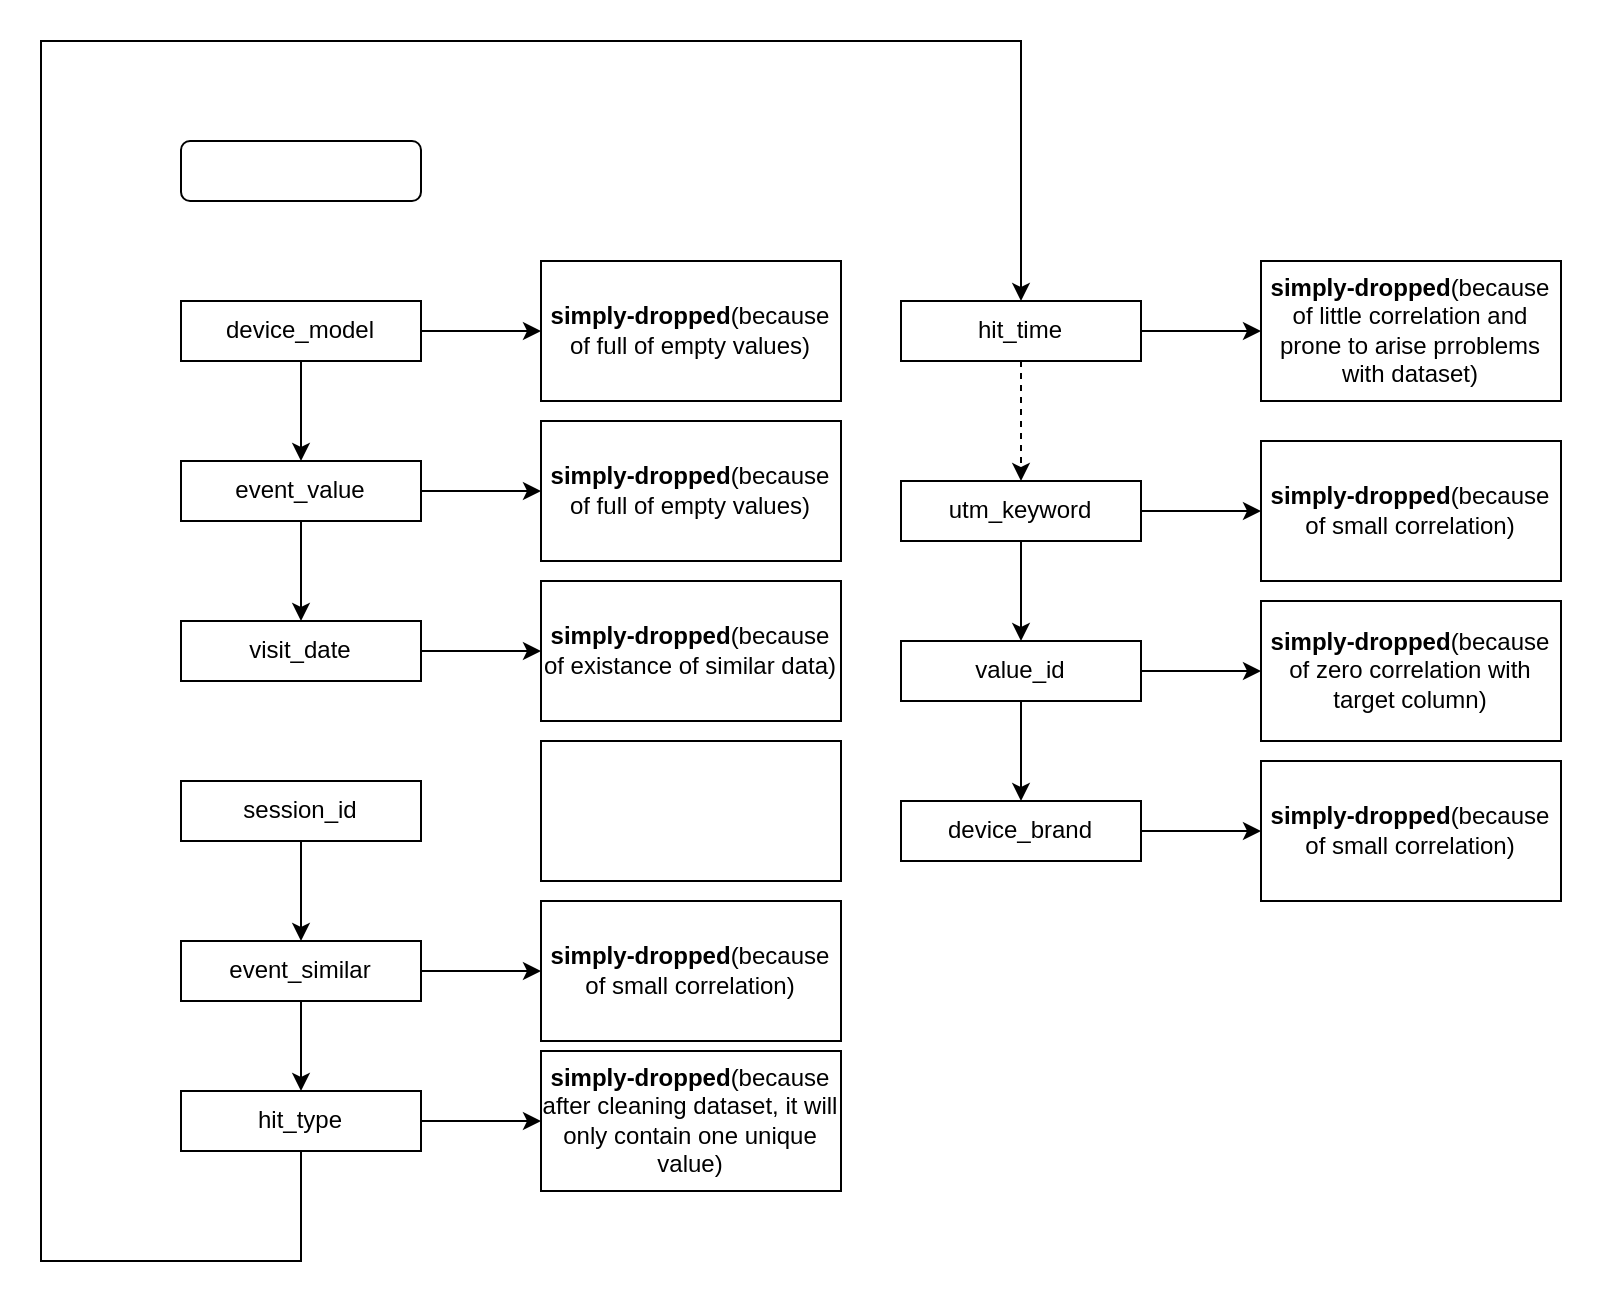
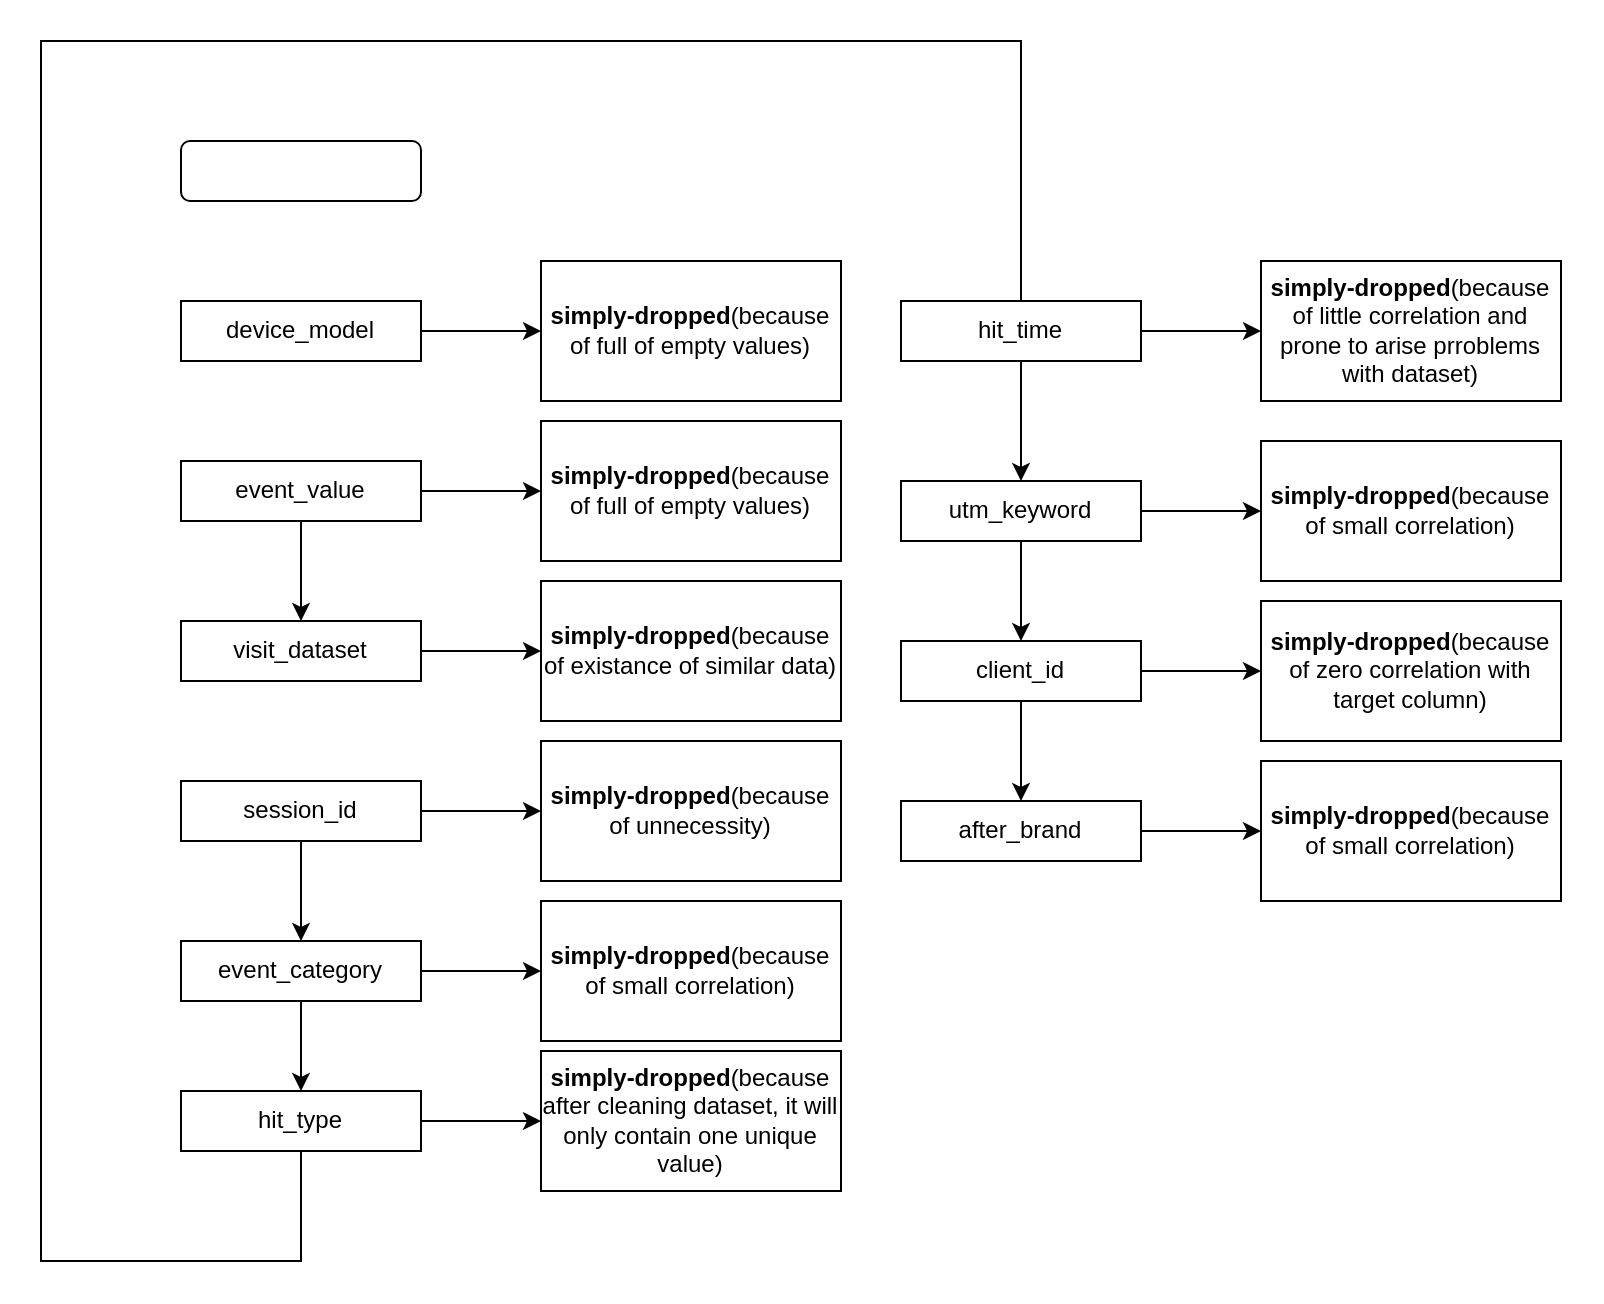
(1021, 286) -> (1021, 291)
(301, 404) -> none
(1021, 416) -> (1021, 416)
(301, 651) -> (301, 651)
(1021, 671) -> (1021, 671)
none -> (474, 811)
none -> (691, 811)
(1021, 831) -> (1021, 831)
(301, 971) -> (301, 971)
